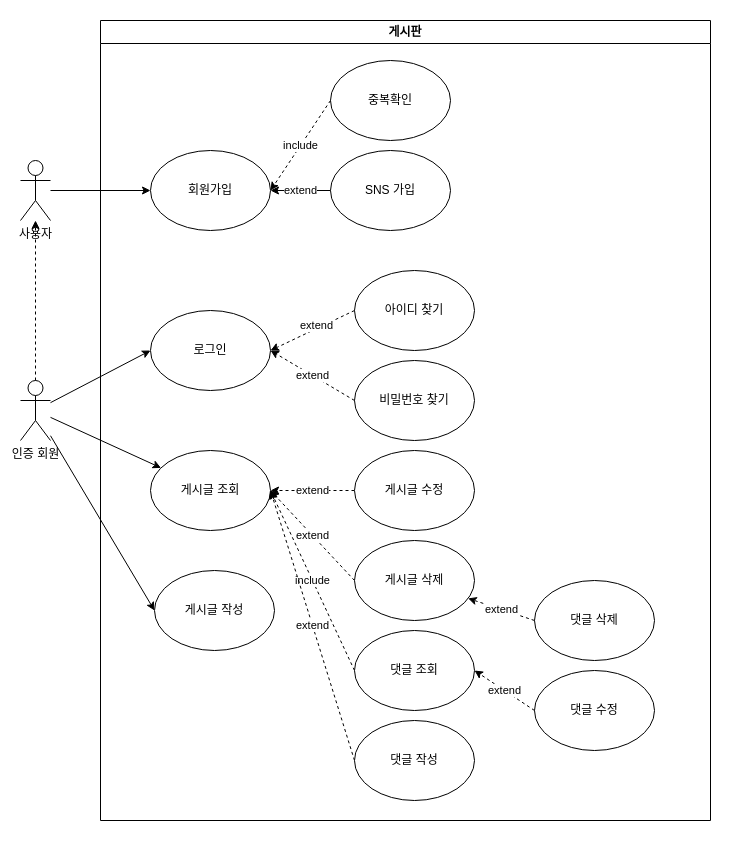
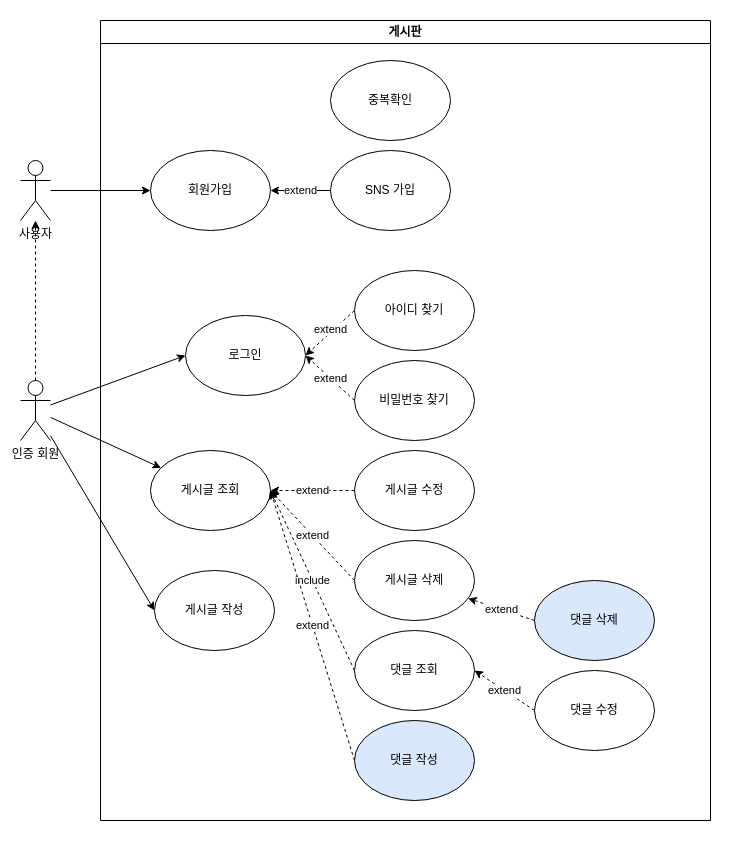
(303, 142) -> none
(211, 351) -> (246, 356)
(595, 621) -> (595, 621)
(415, 761) -> (415, 761)
